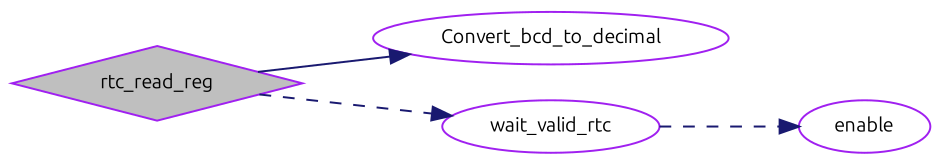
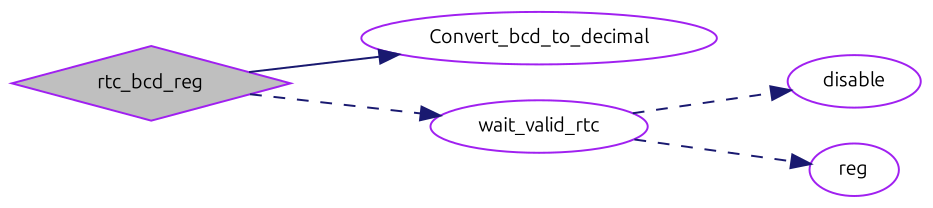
none -> (854, 81)
(157, 83) -> (151, 83)
(865, 127) -> (854, 170)
